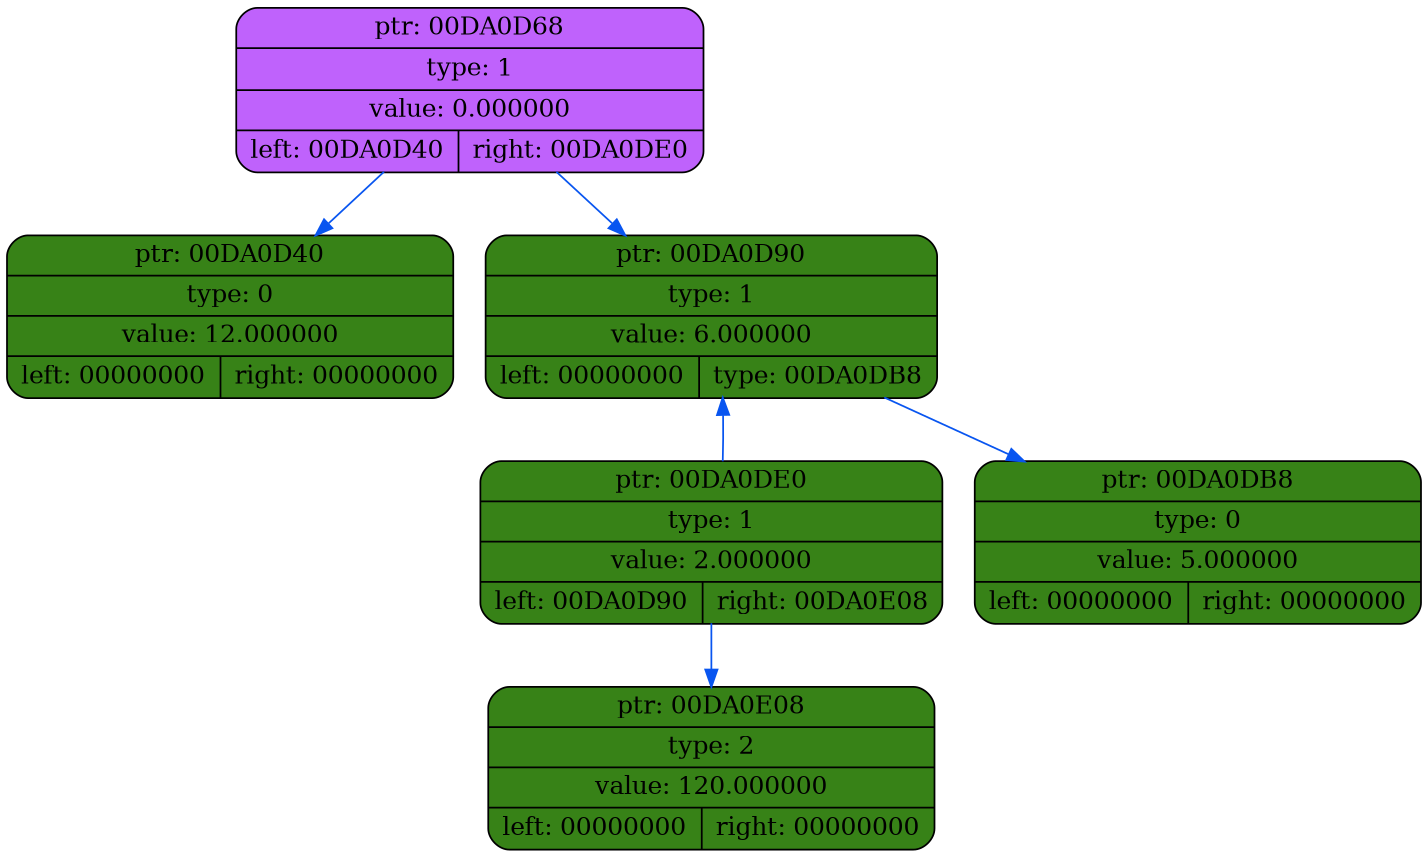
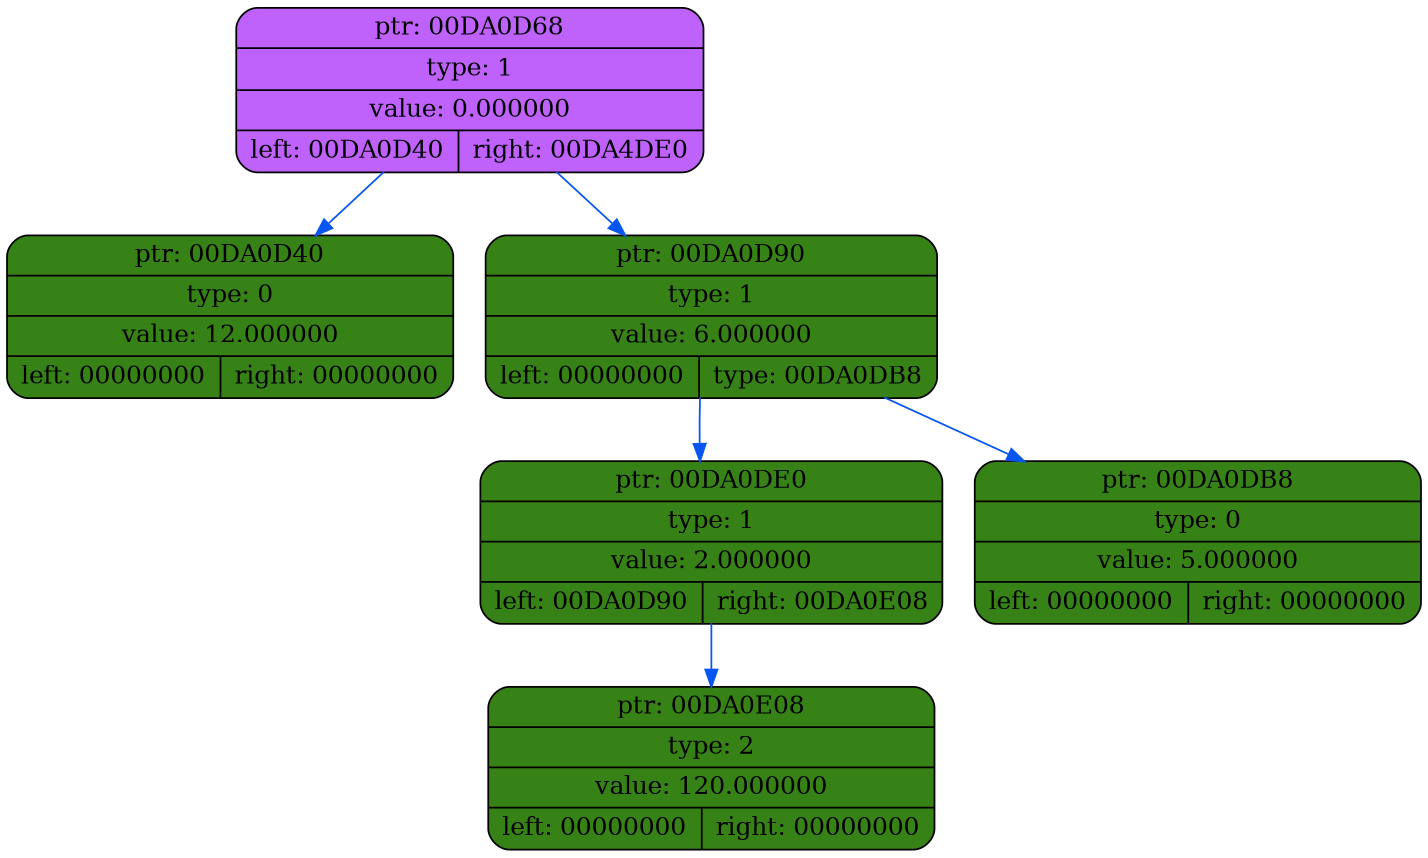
(581, 150) -> (581, 150)
(723, 438) -> (700, 420)
